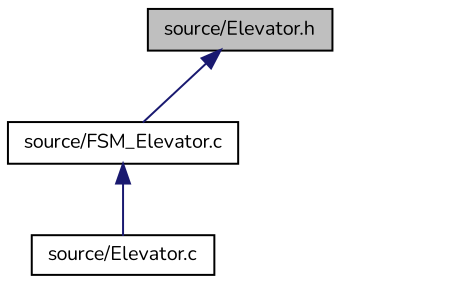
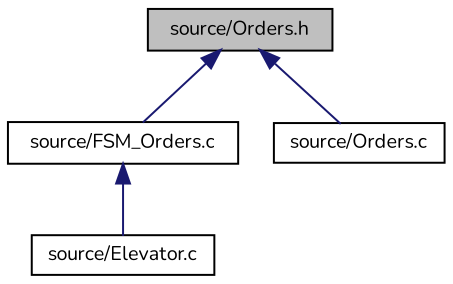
(240, 30) -> (240, 30)
(123, 143) -> (123, 143)
none -> (359, 143)
